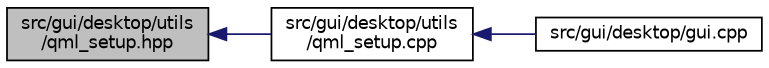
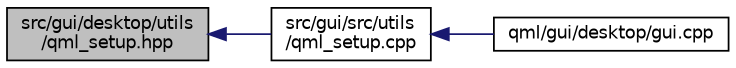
(372, 34) -> (351, 34)
(649, 34) -> (611, 34)
